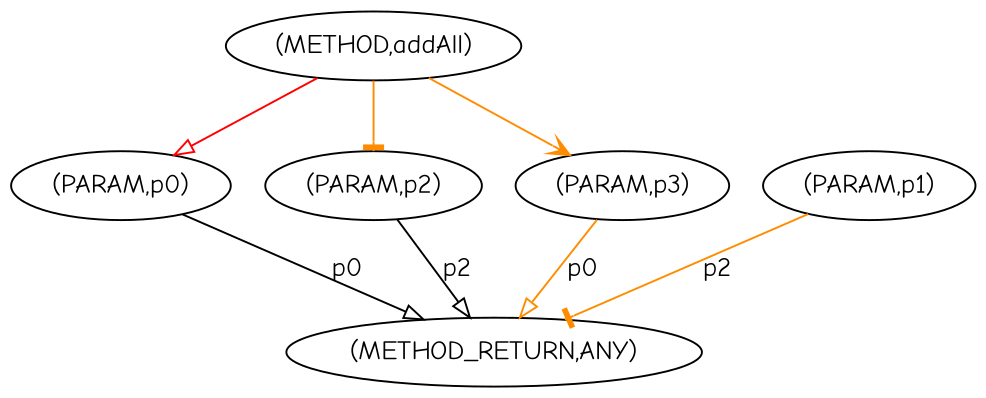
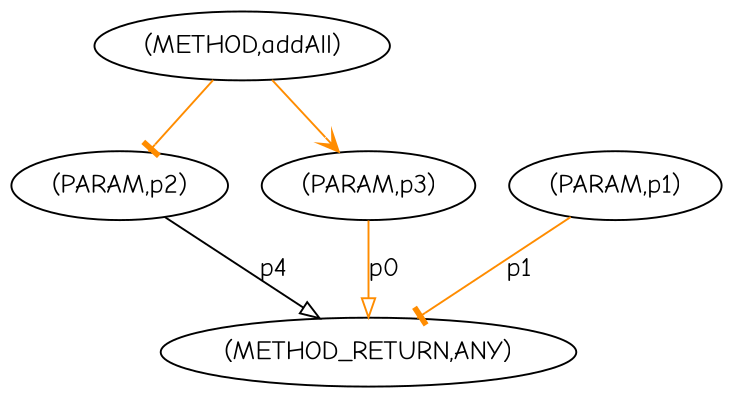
(121, 186) -> none
(458, 269) -> (274, 269)
(718, 269) -> (519, 269)
